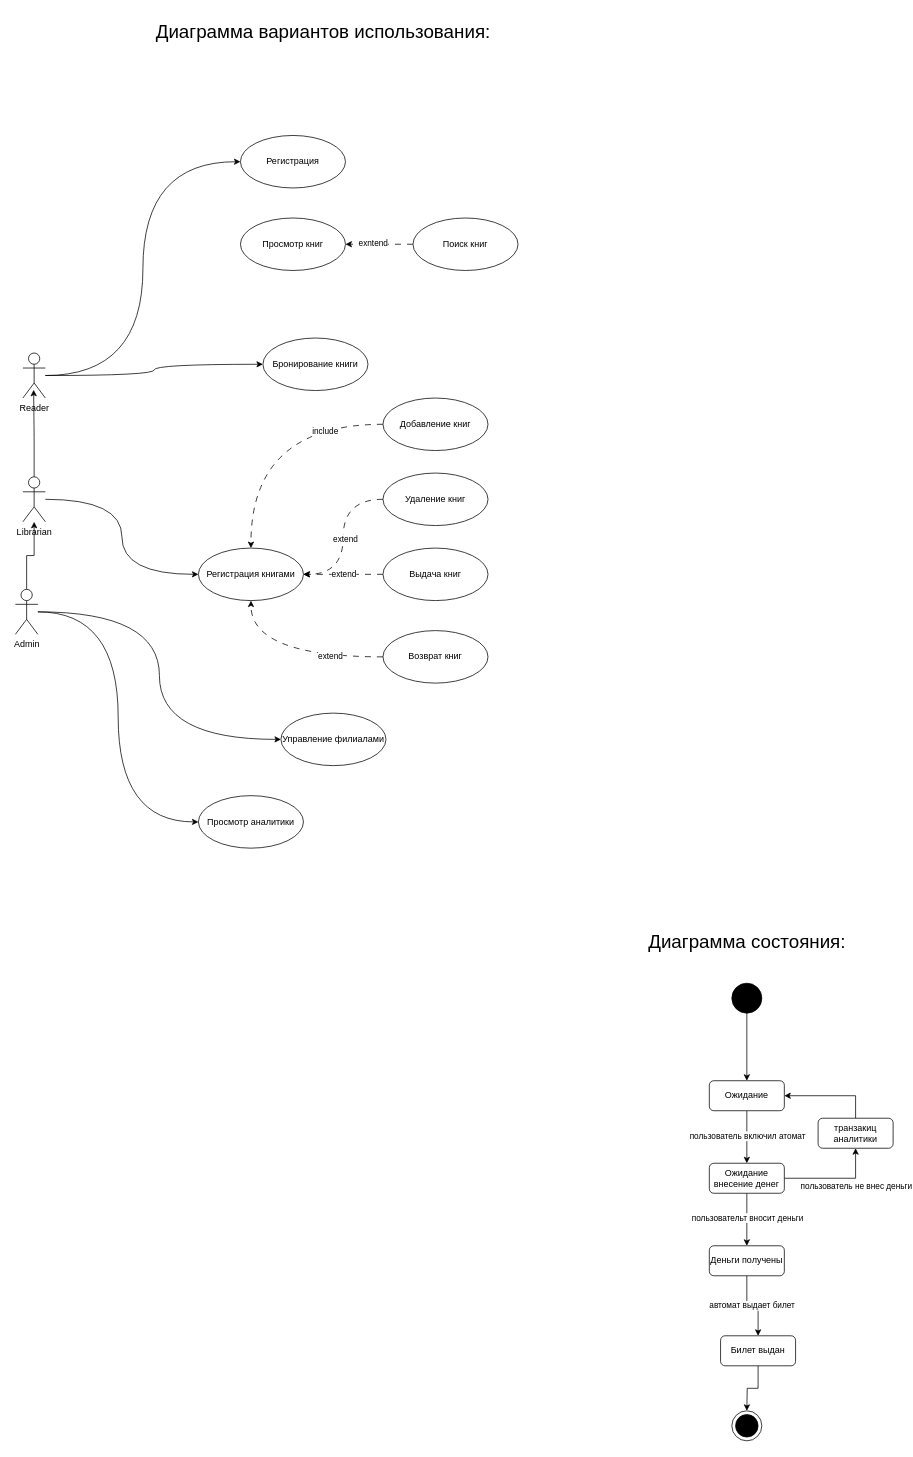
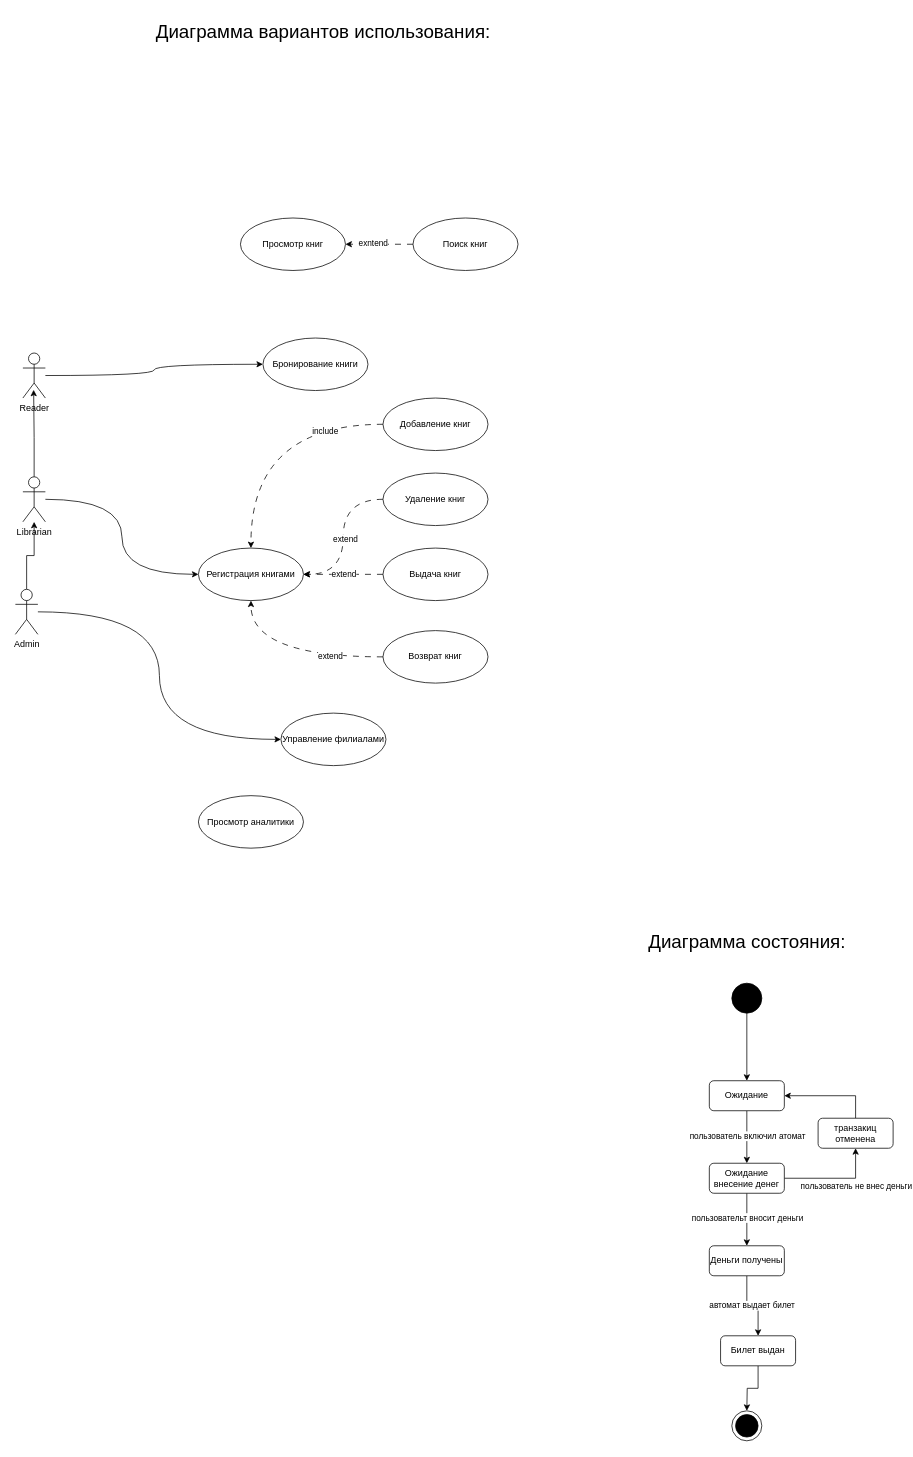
(293, 162) -> none
(166, 188) -> none
(132, 787) -> none
(855, 1133) -> (855, 1133)
